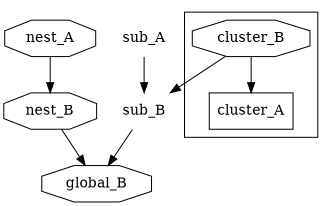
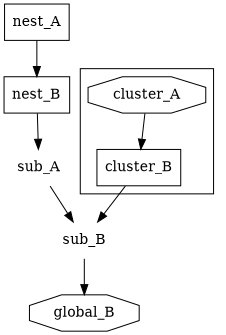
(50, 38) -> (37, 22)
(251, 38) -> (139, 168)
(251, 70) -> (143, 126)
(50, 111) -> (37, 95)
(251, 111) -> (147, 95)
(71, 143) -> (38, 126)
